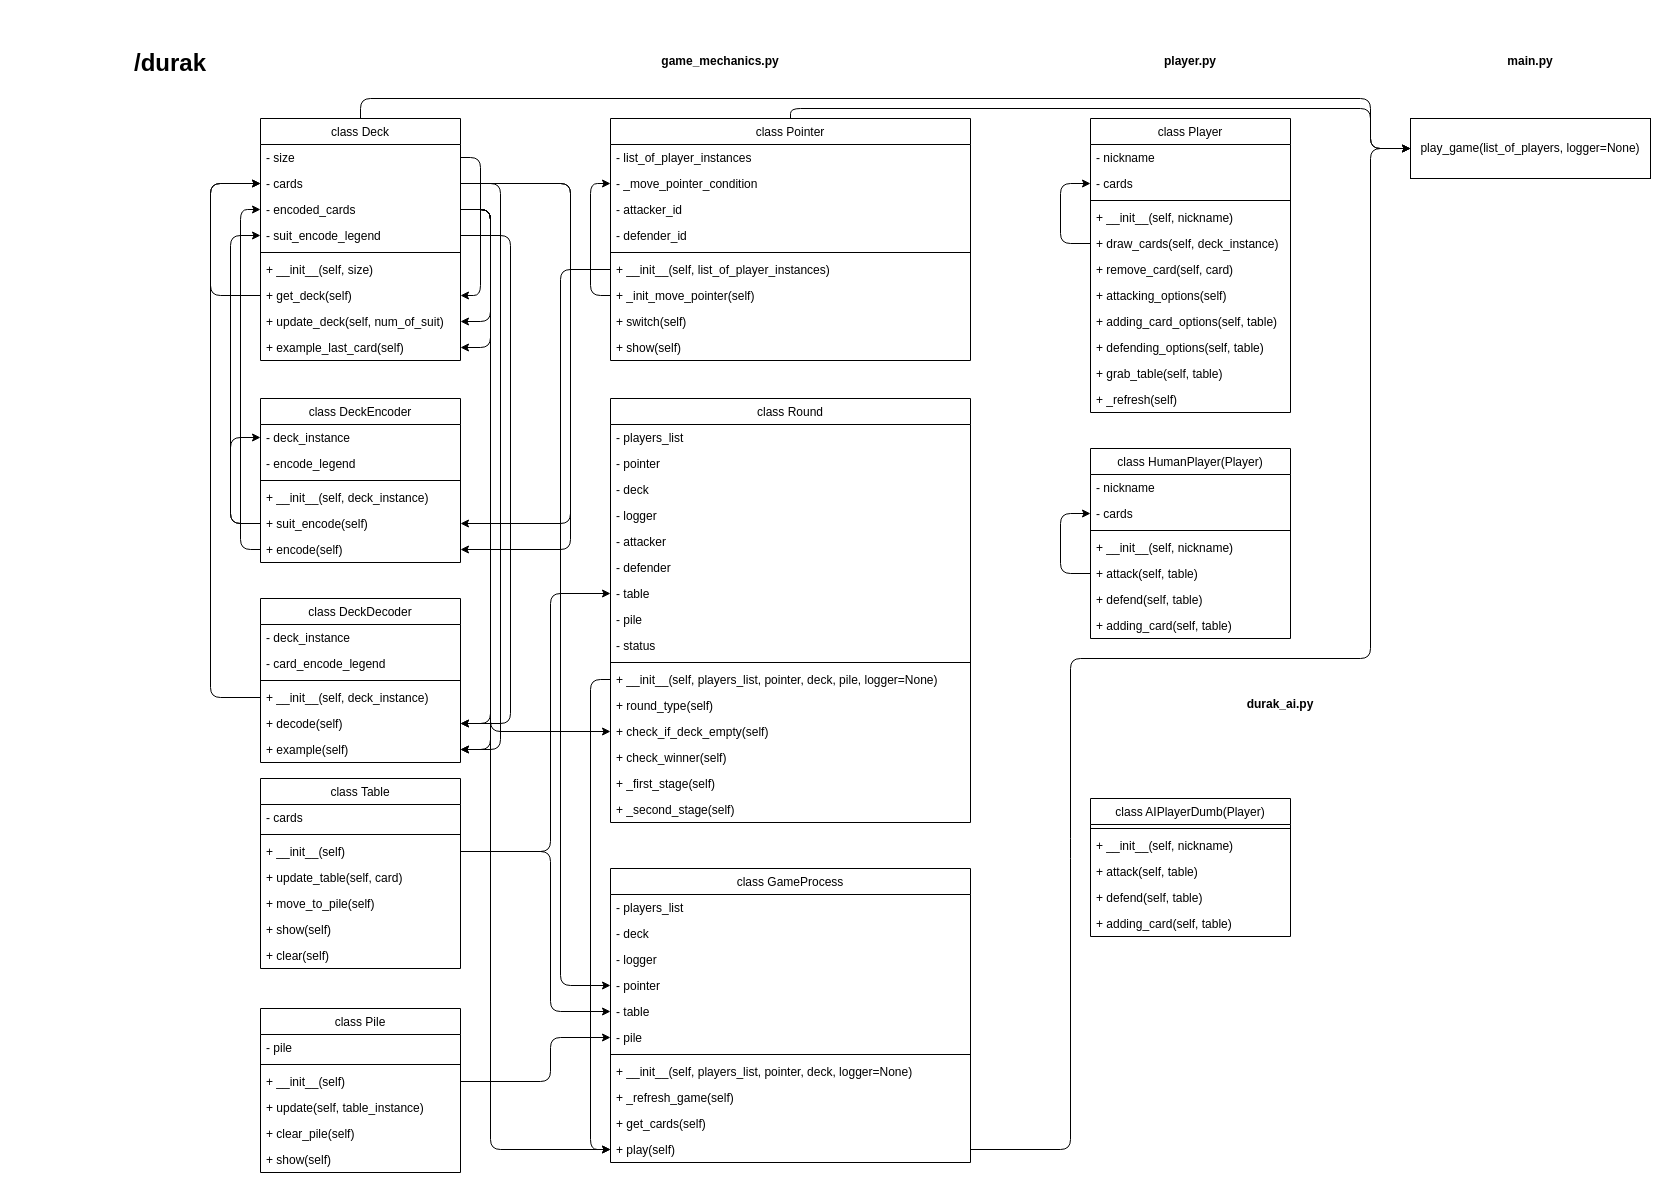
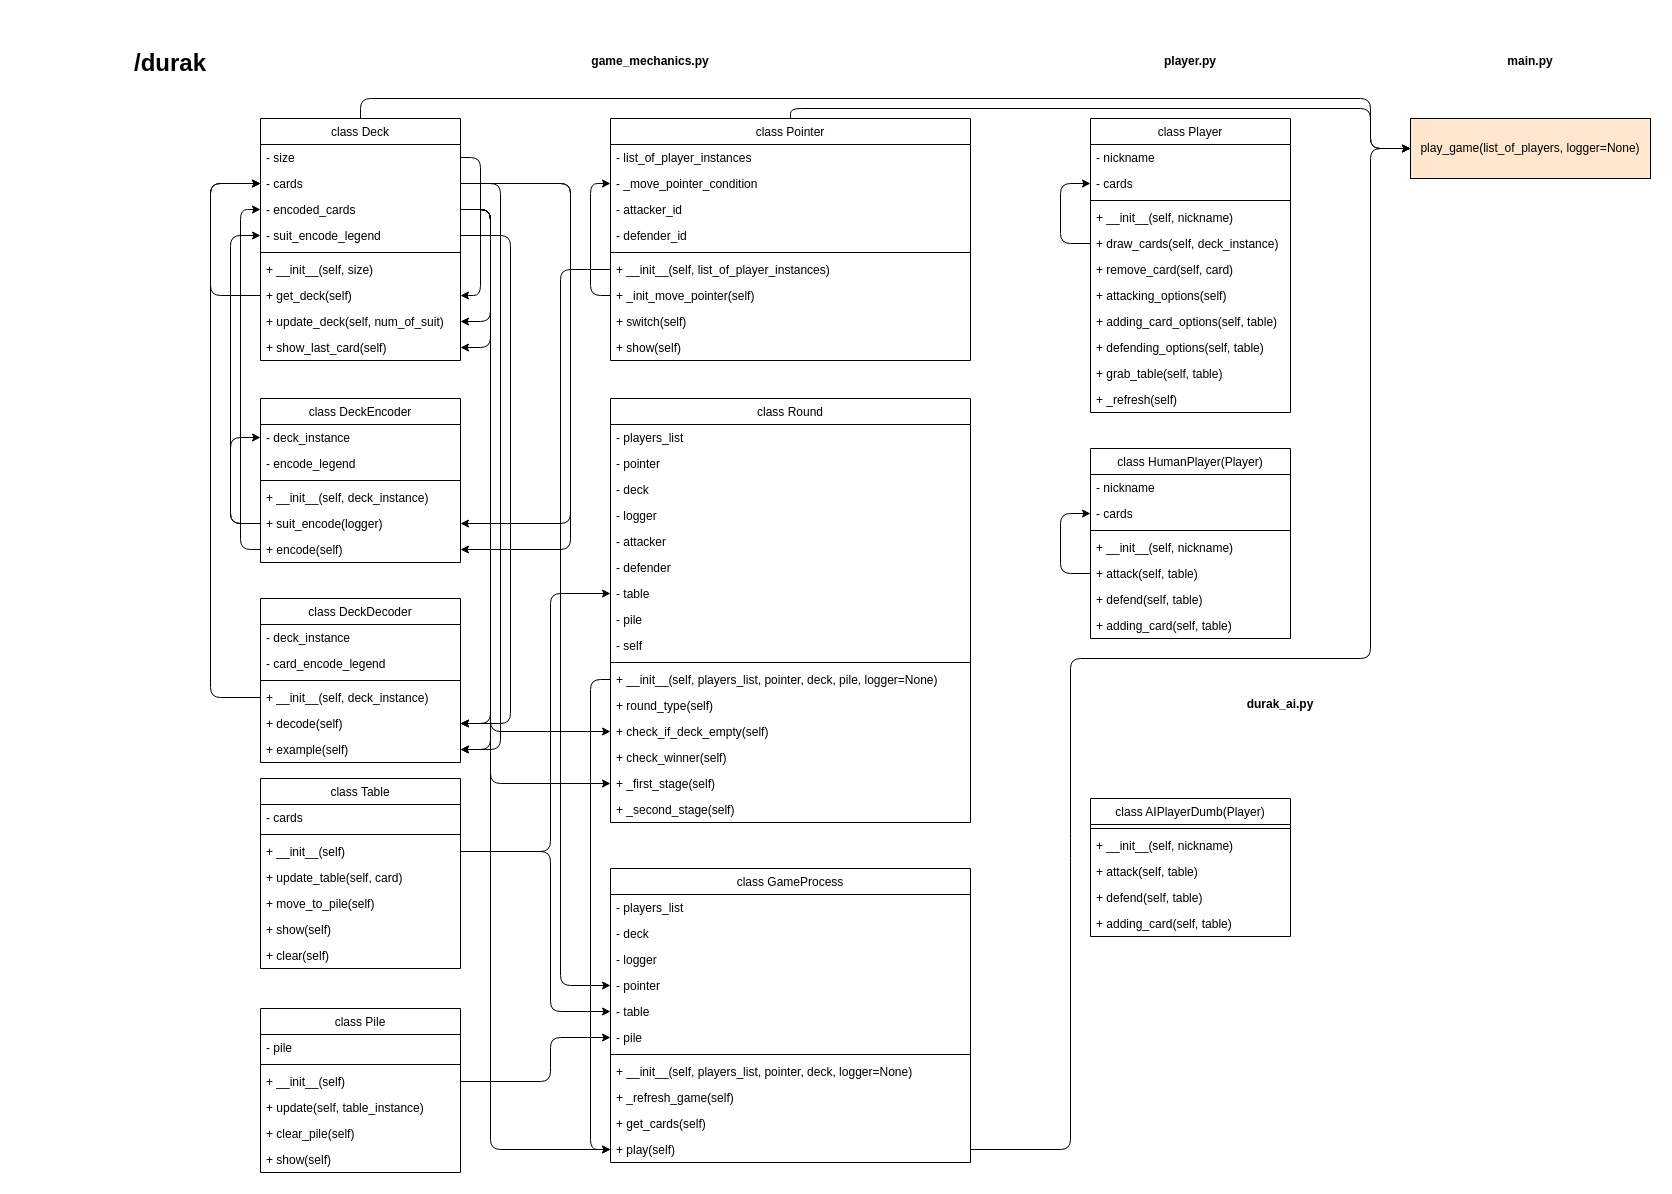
(721, 61) -> (651, 61)
(1531, 149) -> (1531, 149)
(344, 348) -> (335, 348)
(325, 524) -> (332, 524)
(641, 646) -> (633, 646)
none -> (548, 784)
